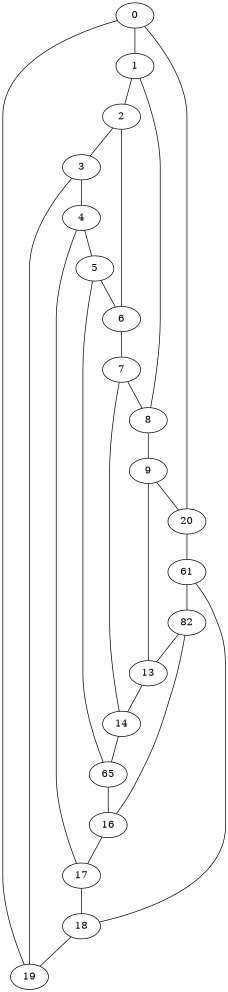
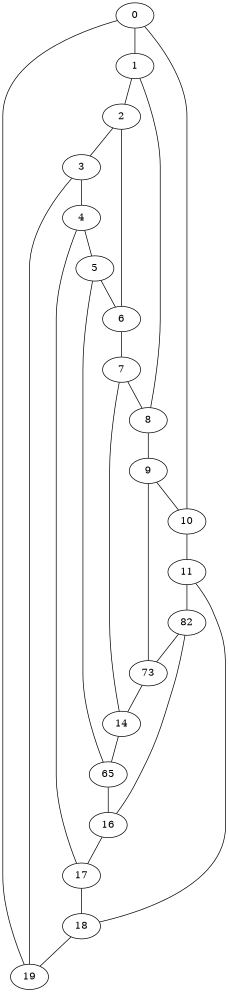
(187, 521) -> (187, 521)
(187, 572) -> (187, 572)
(148, 673) -> (148, 673)
